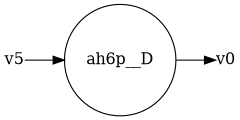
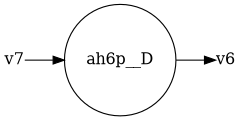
(14, 60) -> (14, 60)
(226, 60) -> (226, 60)
